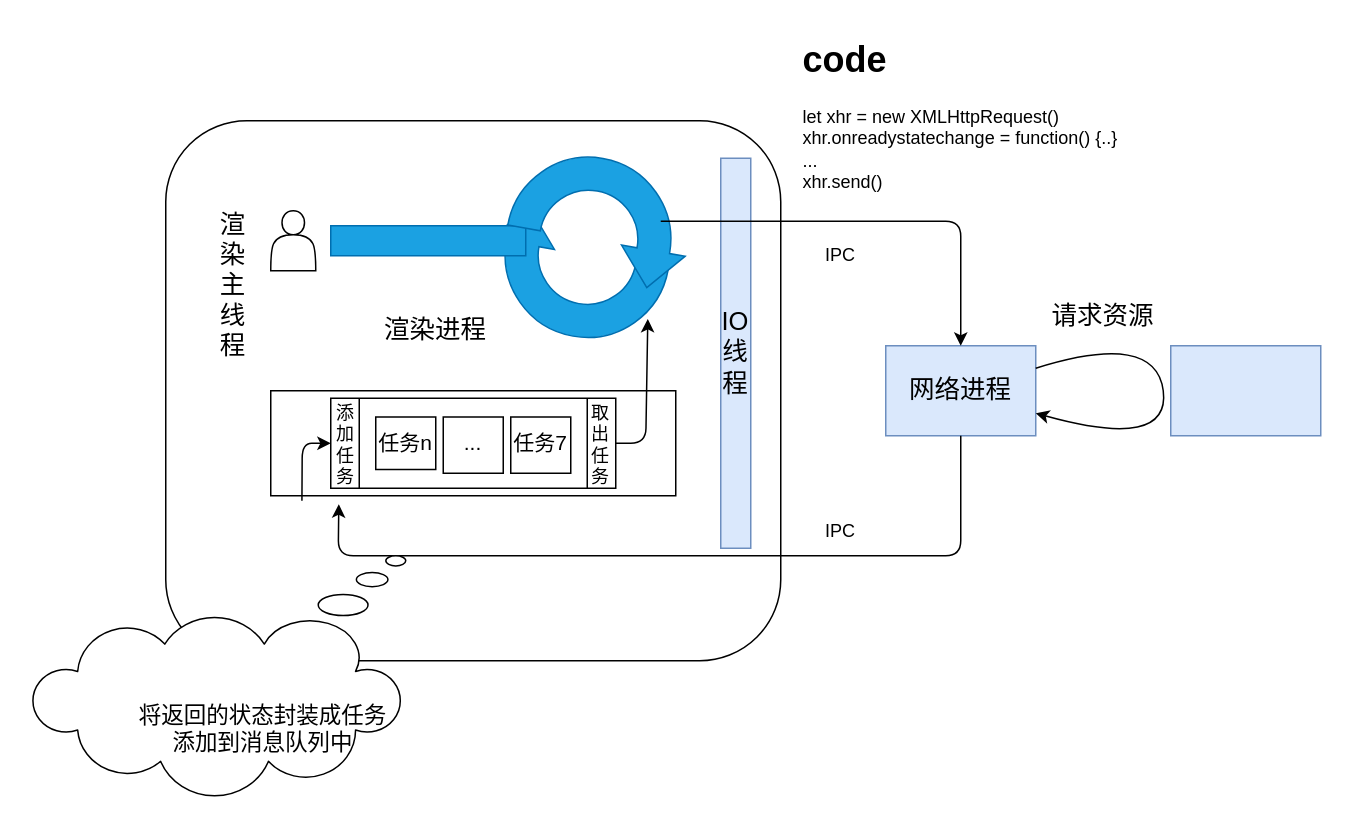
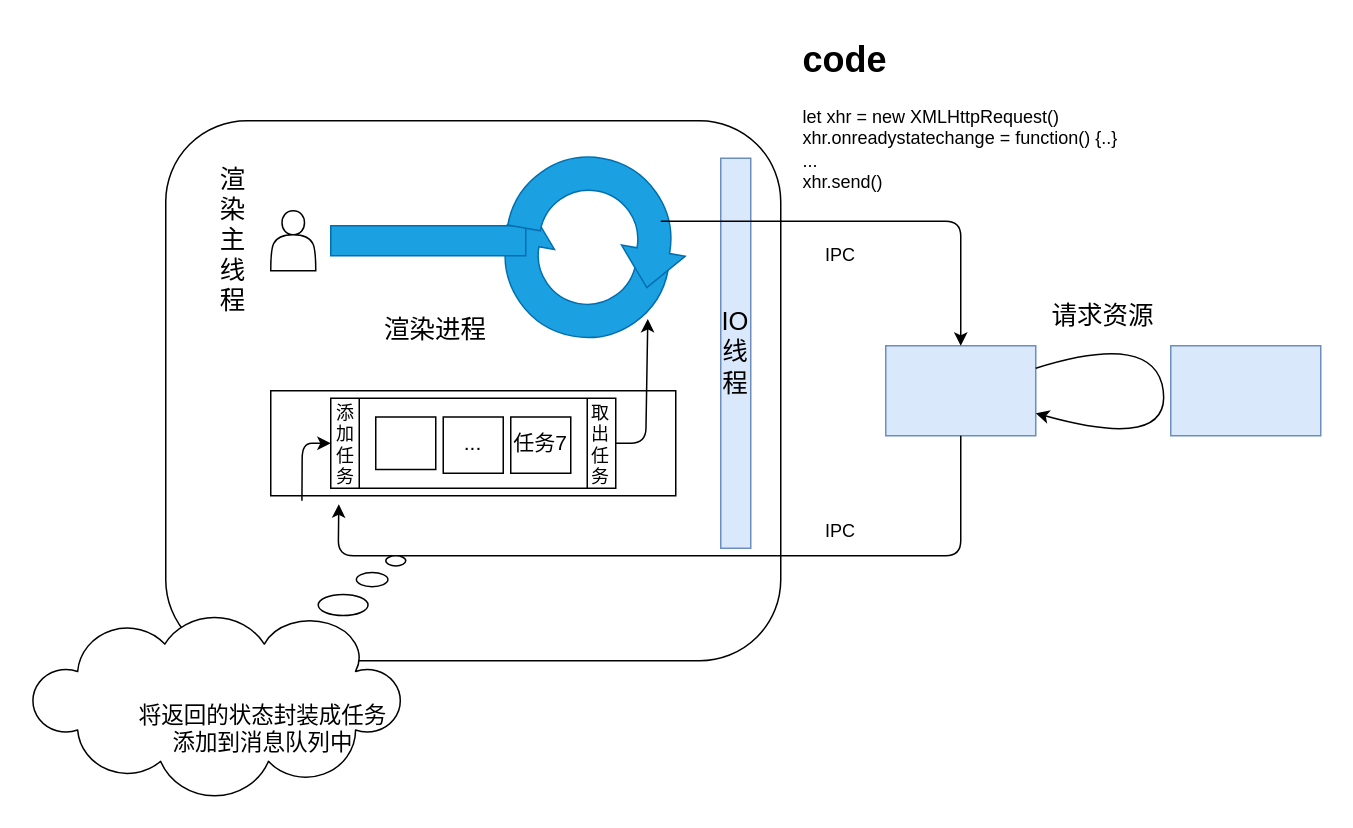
(233, 286) -> (233, 241)
(961, 391) -> none
(406, 443) -> none
